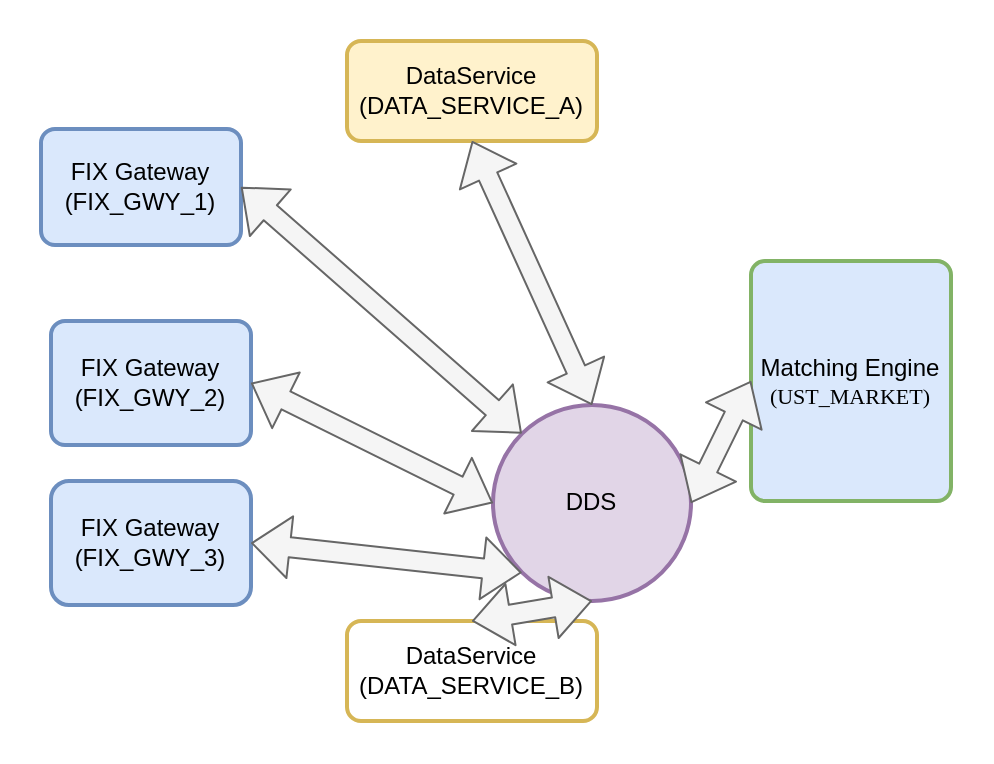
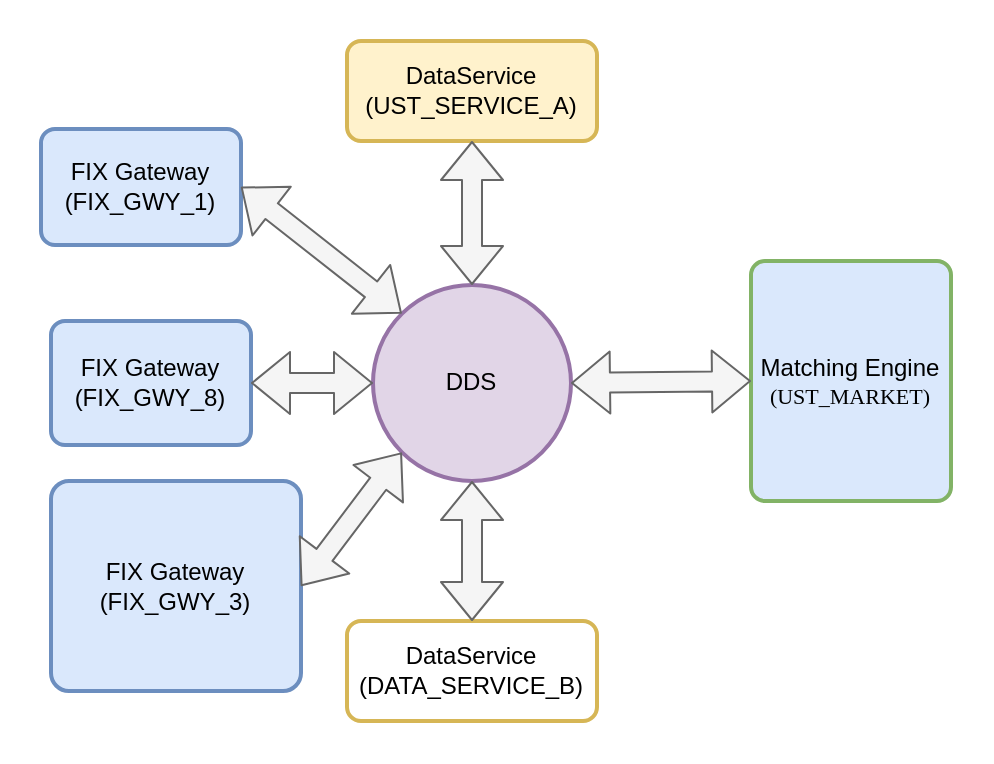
(472, 91) -> (472, 91)
(151, 383) -> (151, 383)
(592, 503) -> (472, 383)
(151, 543) -> (176, 586)
